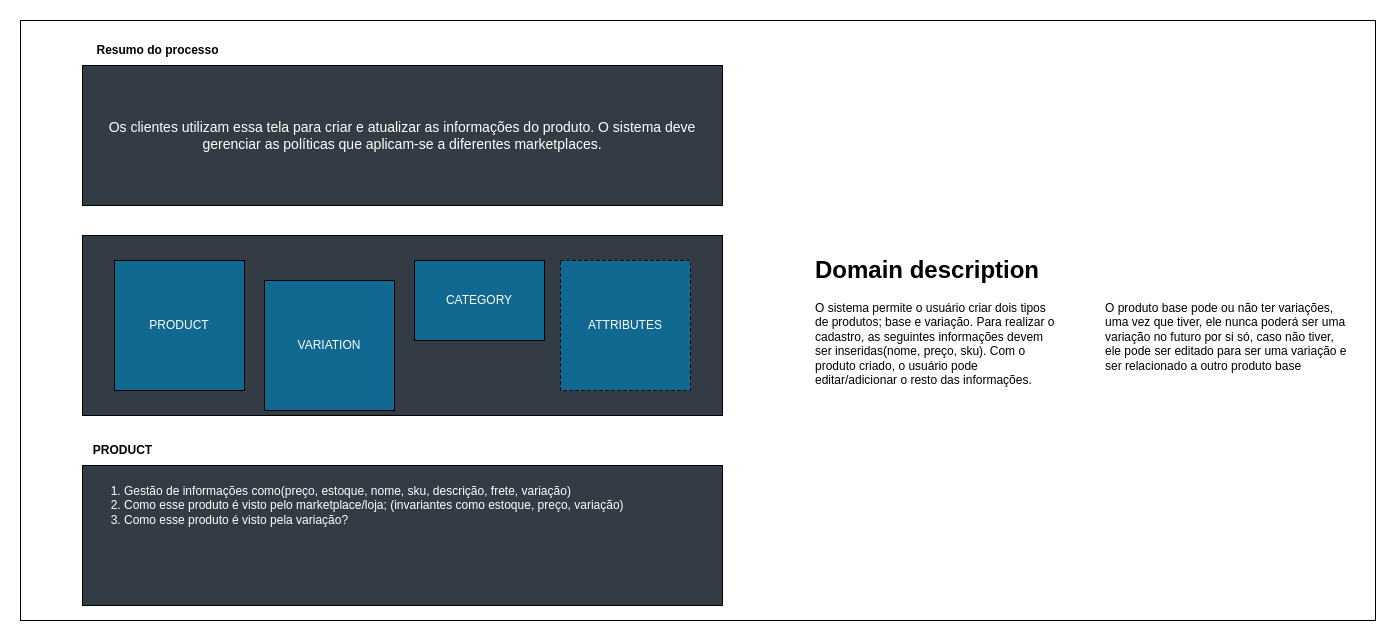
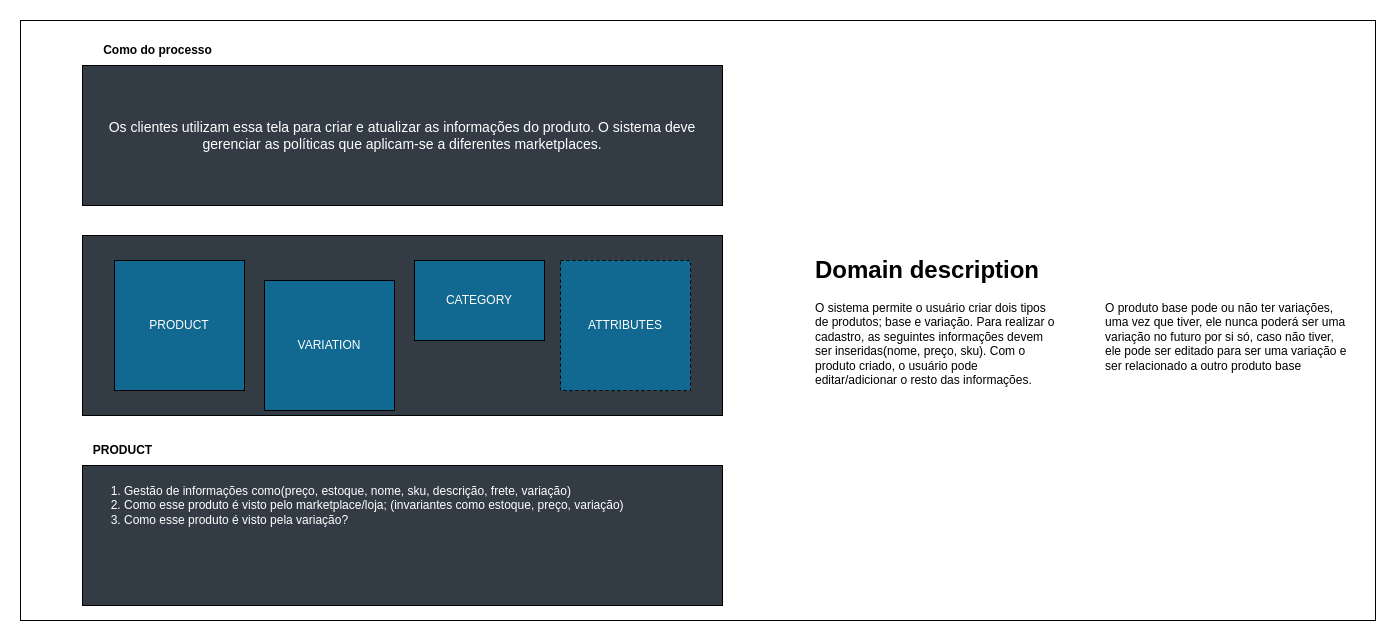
(158, 51) -> (158, 51)
